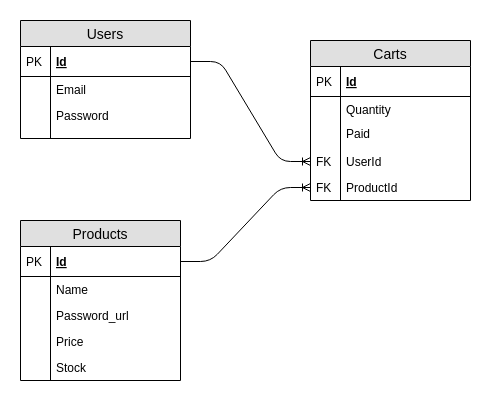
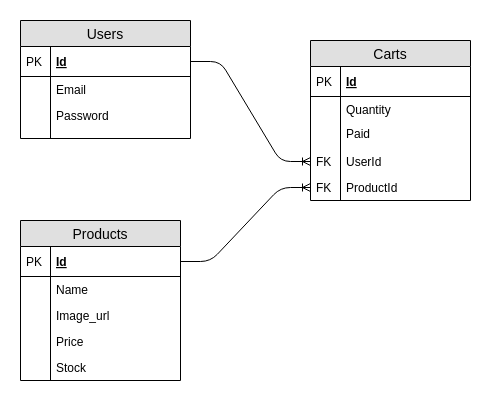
(95, 316) -> (85, 316)
